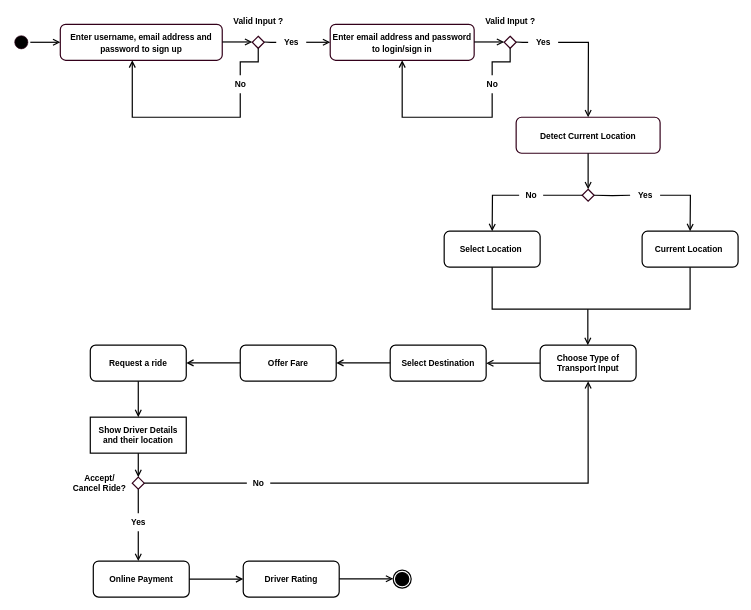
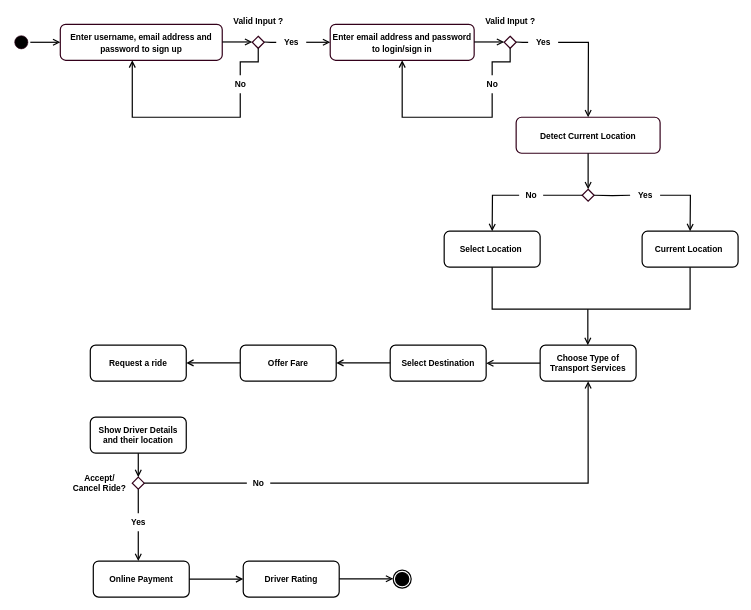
(588, 363) -> (588, 363)
(138, 397) -> none
(138, 435) -> (138, 435)
